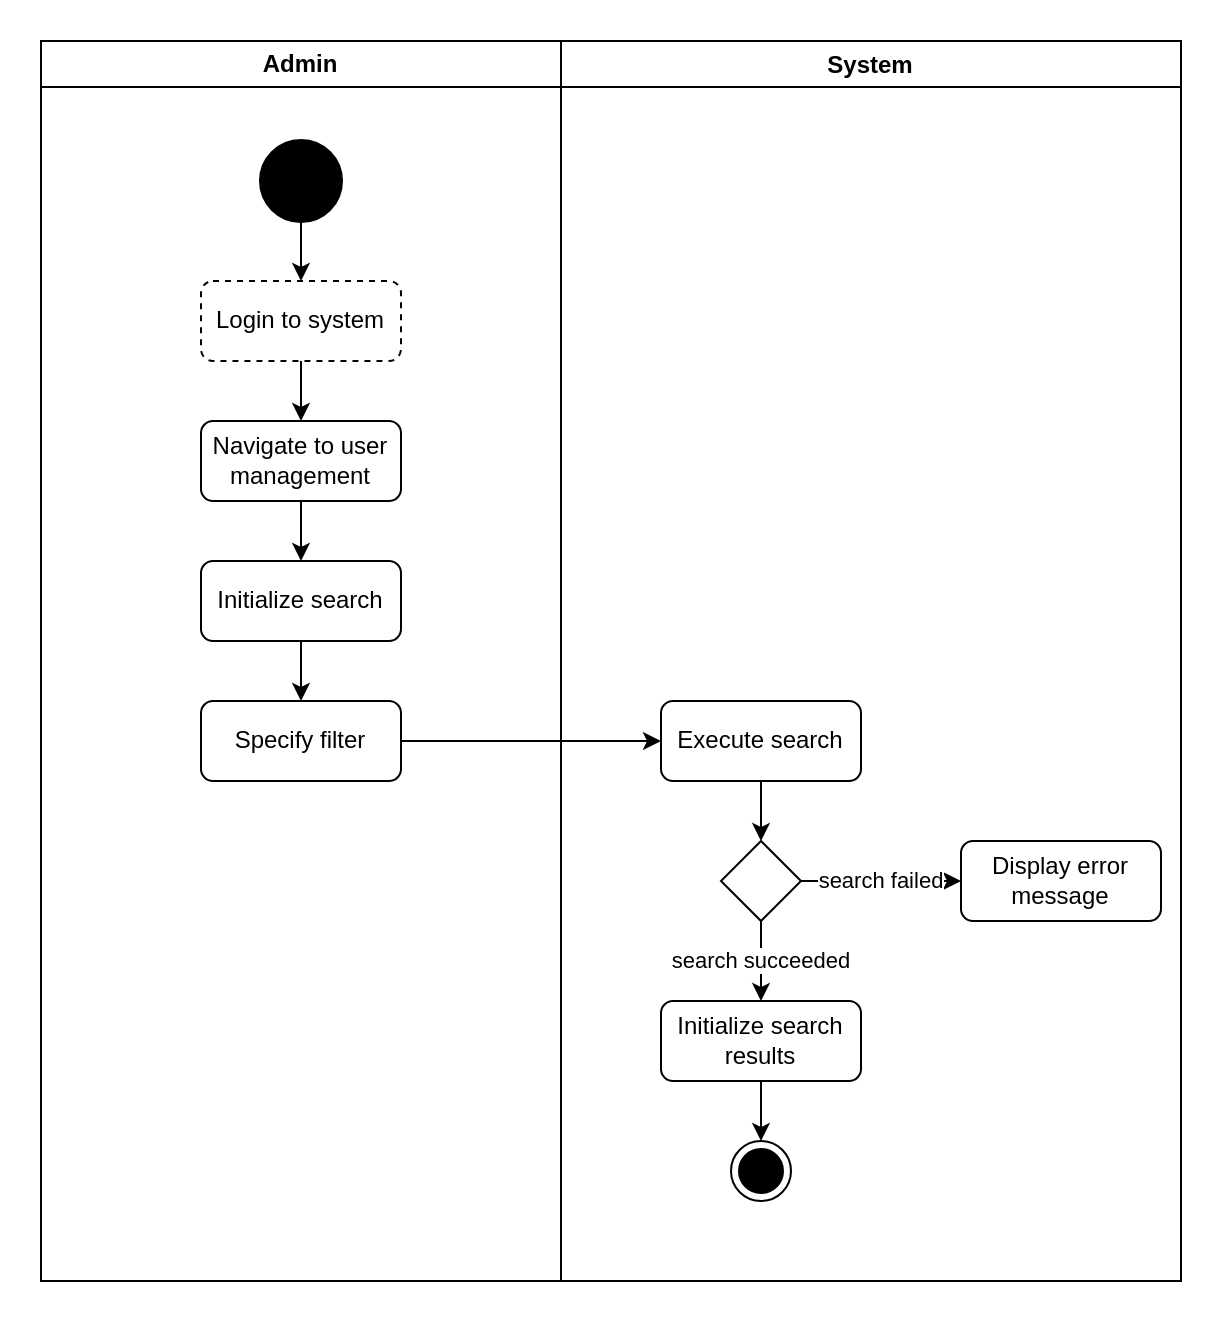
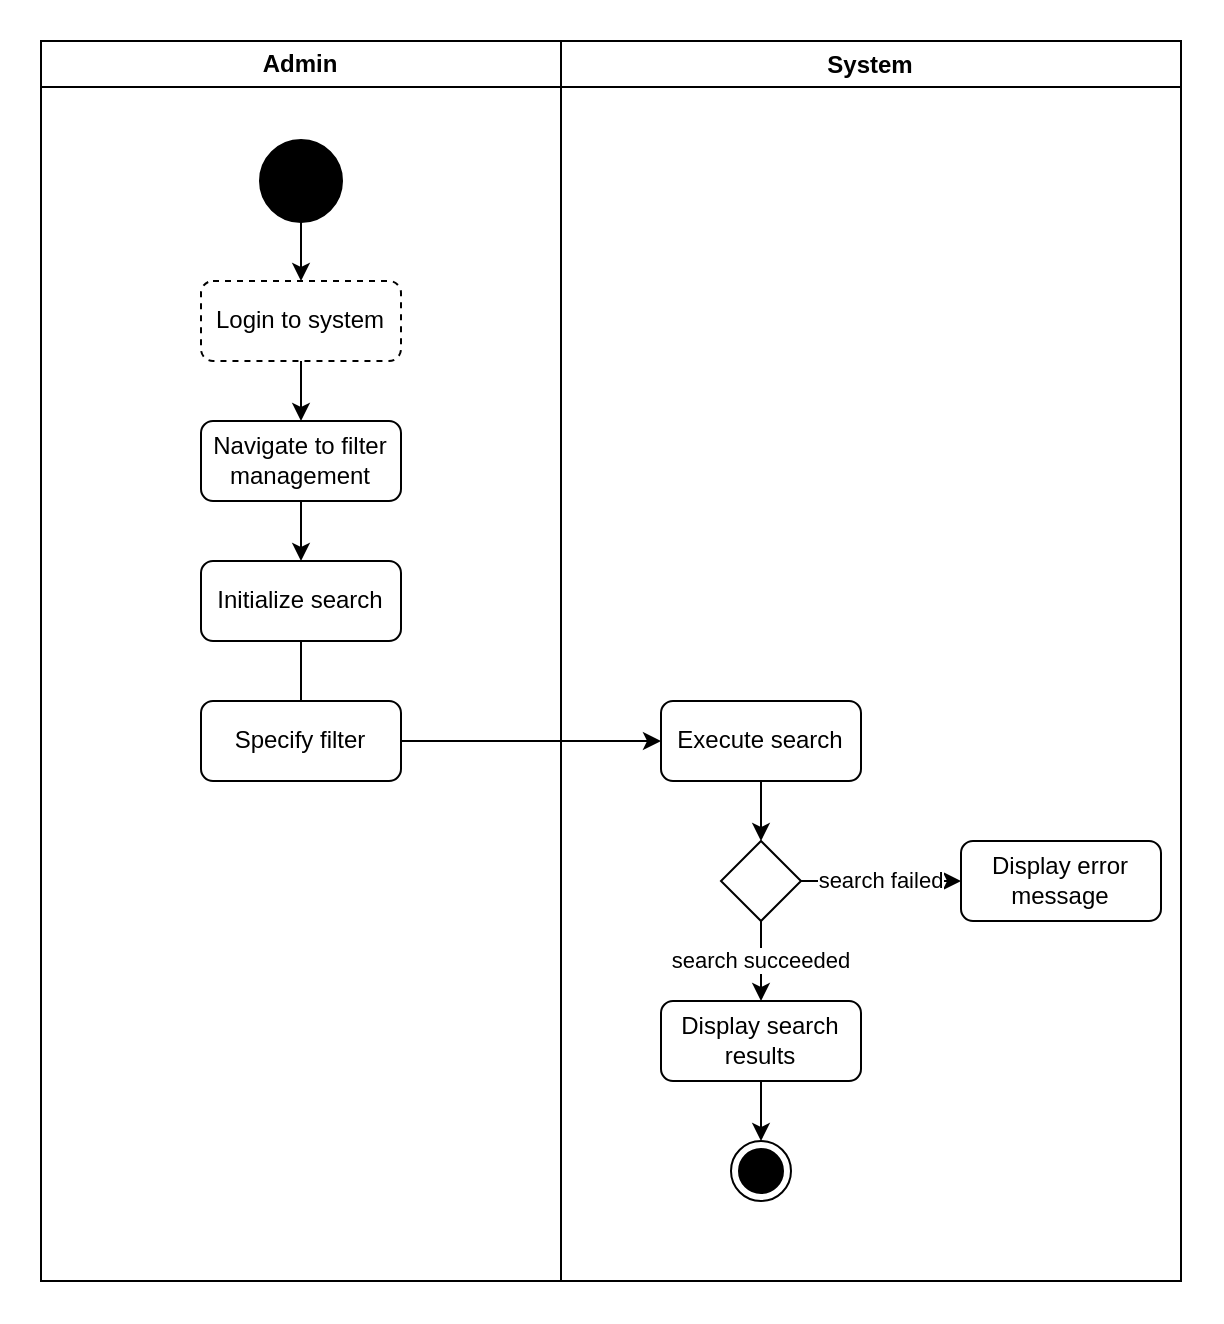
(301, 461) -> (301, 461)
(301, 686) -> (301, 691)
(761, 1041) -> (761, 1041)
